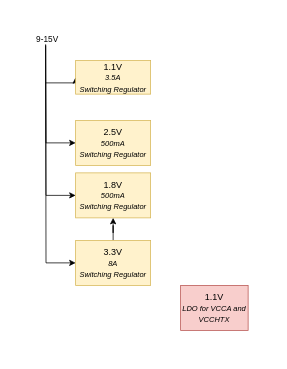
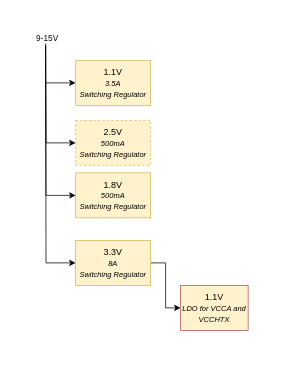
(113, 77) -> (113, 83)
(113, 143) -> (113, 143)
(113, 230) -> (165, 289)
(214, 308) -> (214, 308)
